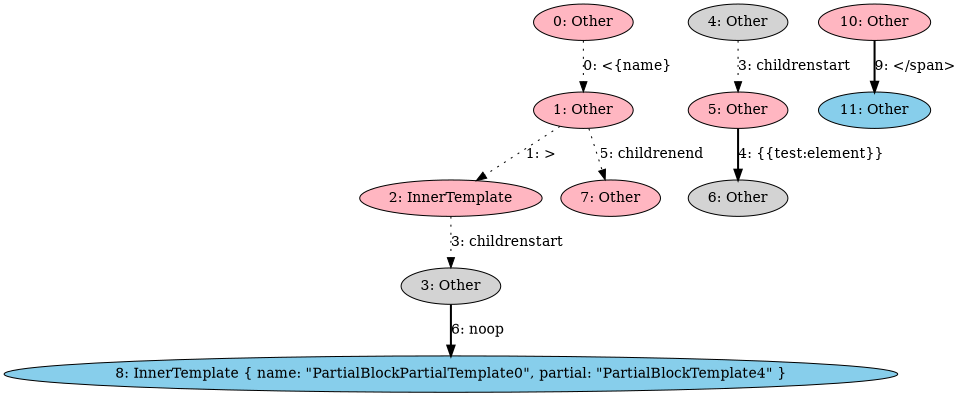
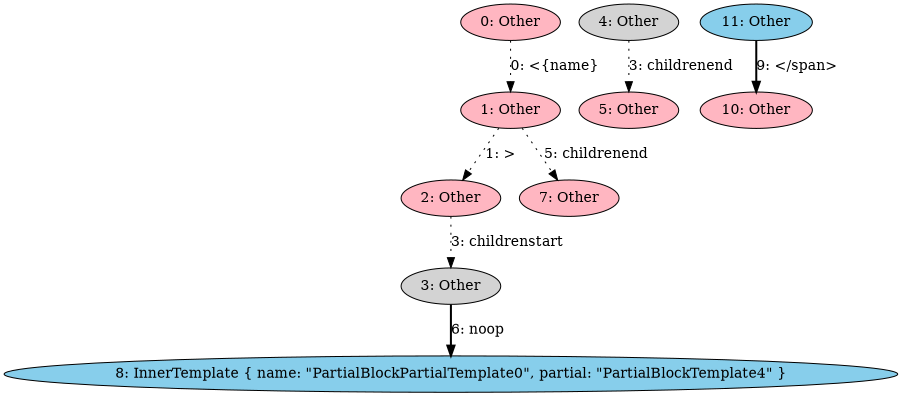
(875, 61) -> (756, 61)
(795, 66) -> (681, 66)
(451, 198) -> (451, 198)
(738, 198) -> none
